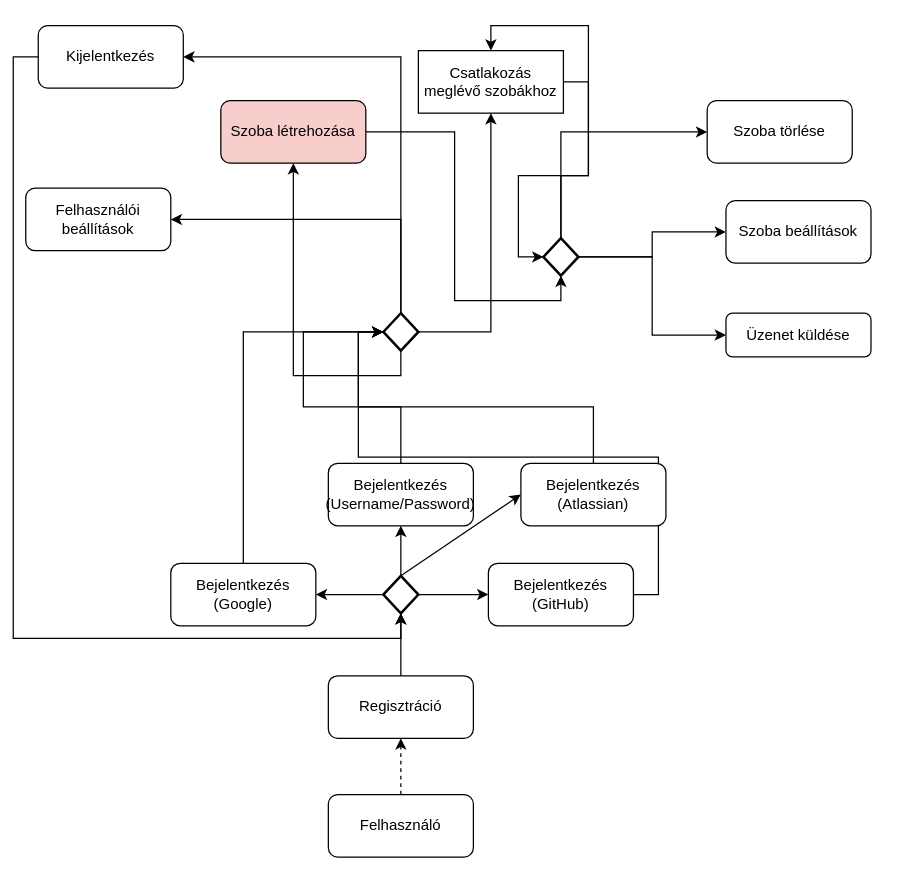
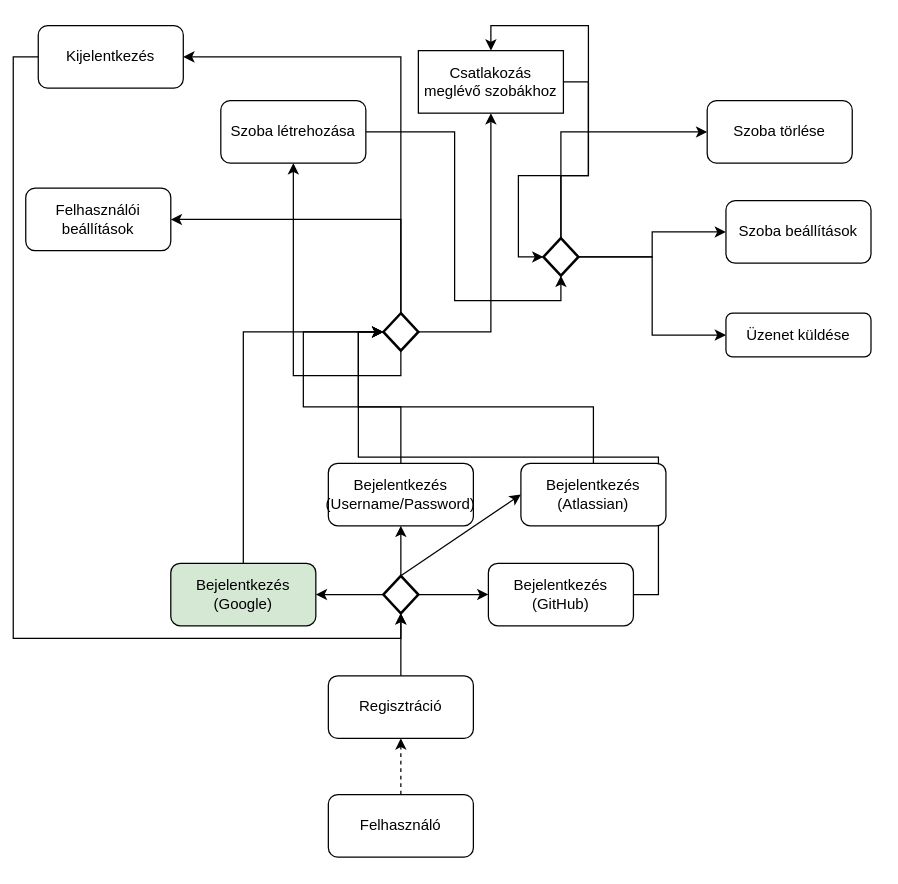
(293, 132) -> (293, 132)
(243, 594) -> (243, 594)
